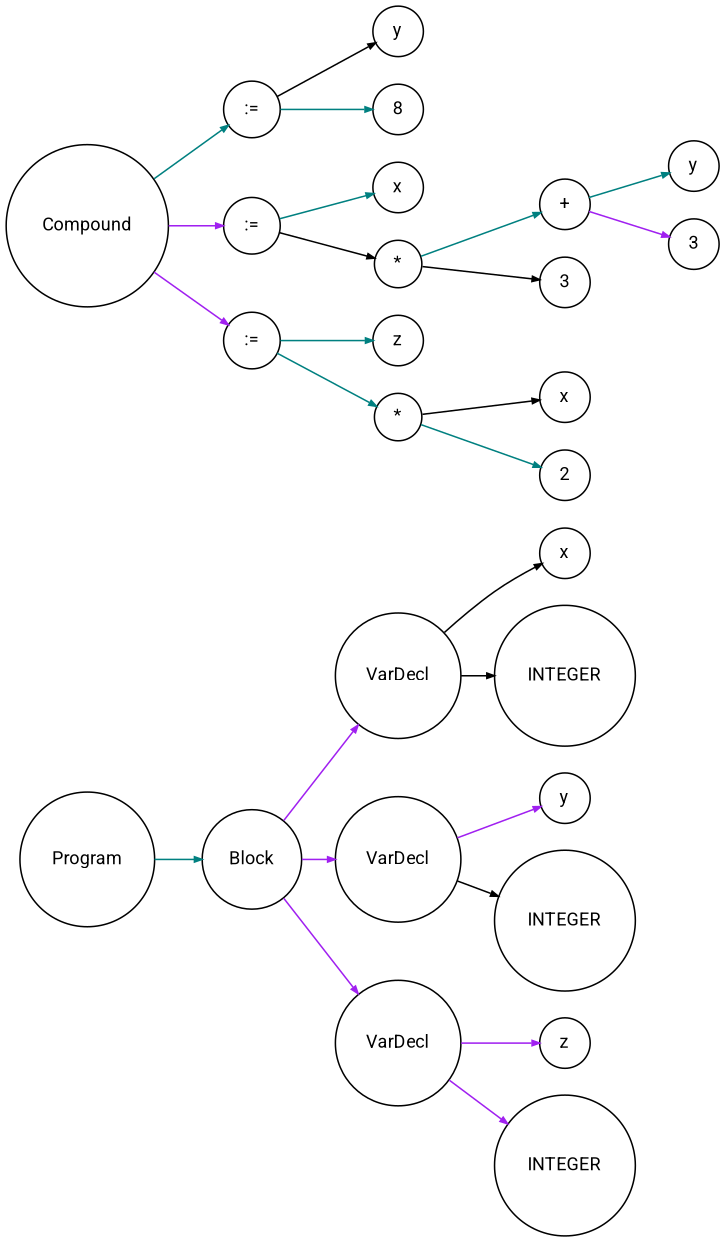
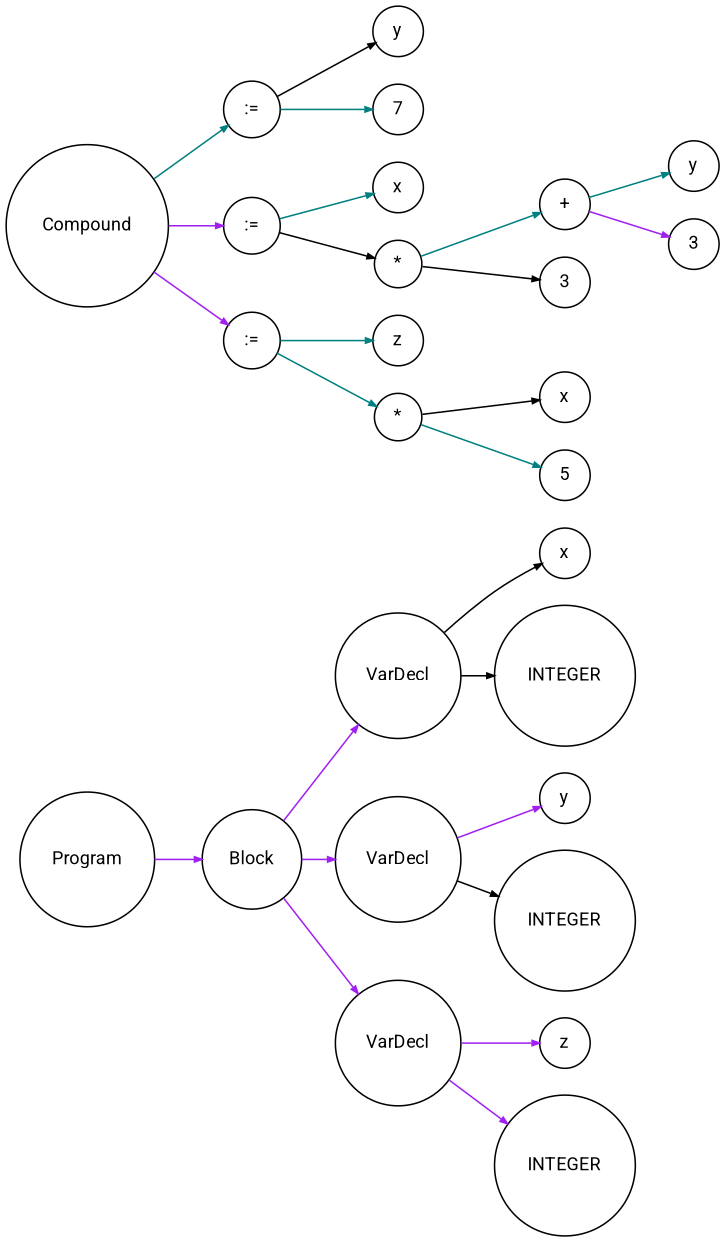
(398, 109) -> (398, 109)
(565, 475) -> (565, 475)
(174, 859) -> (174, 859)
